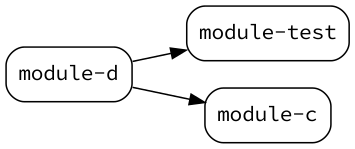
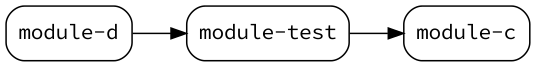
(161, 93) -> (369, 33)
